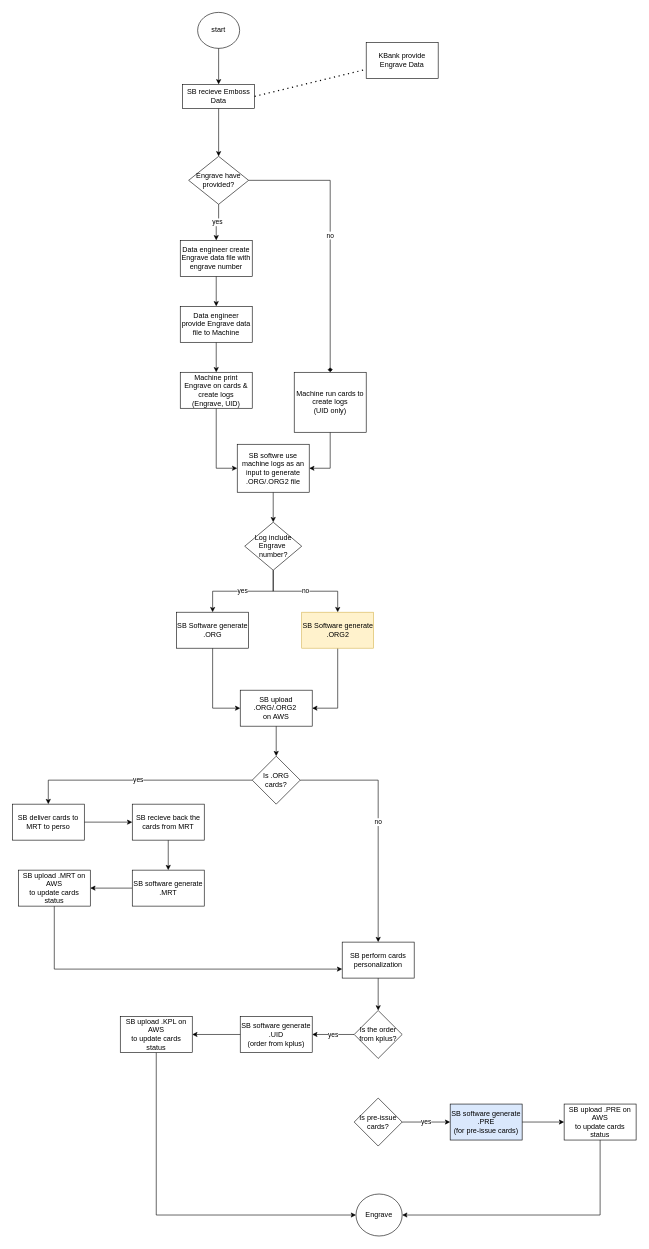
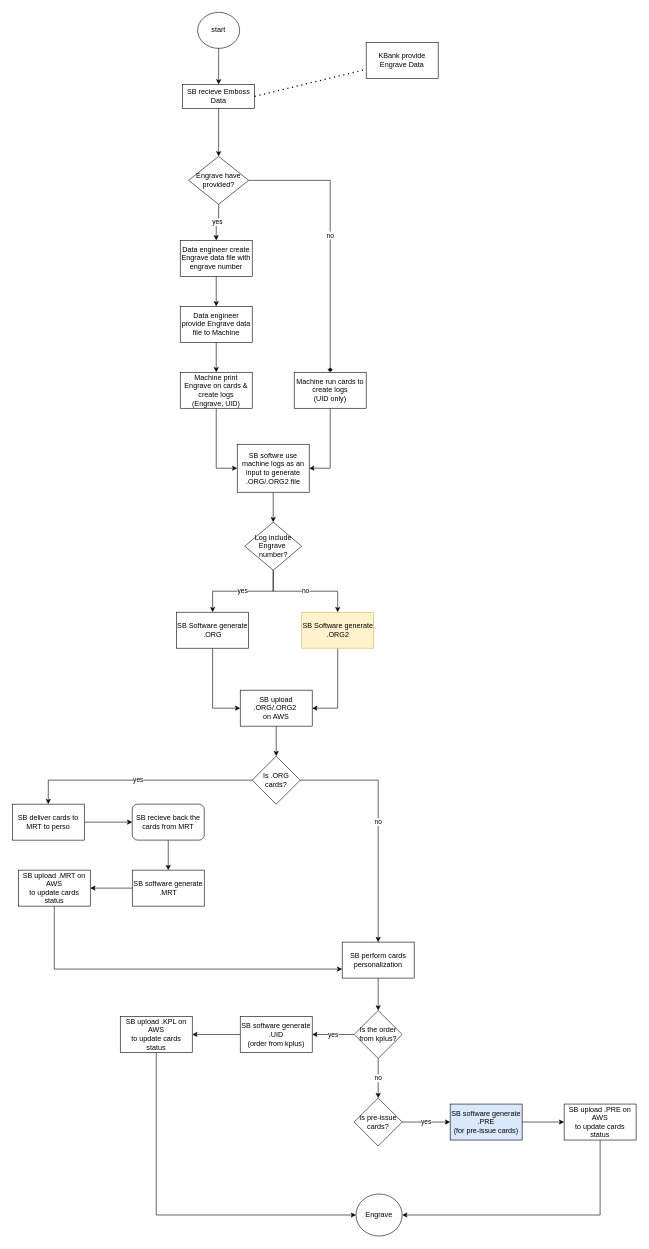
(330, 402) -> (330, 390)
(168, 822) -> (168, 822)
none -> (378, 1077)
